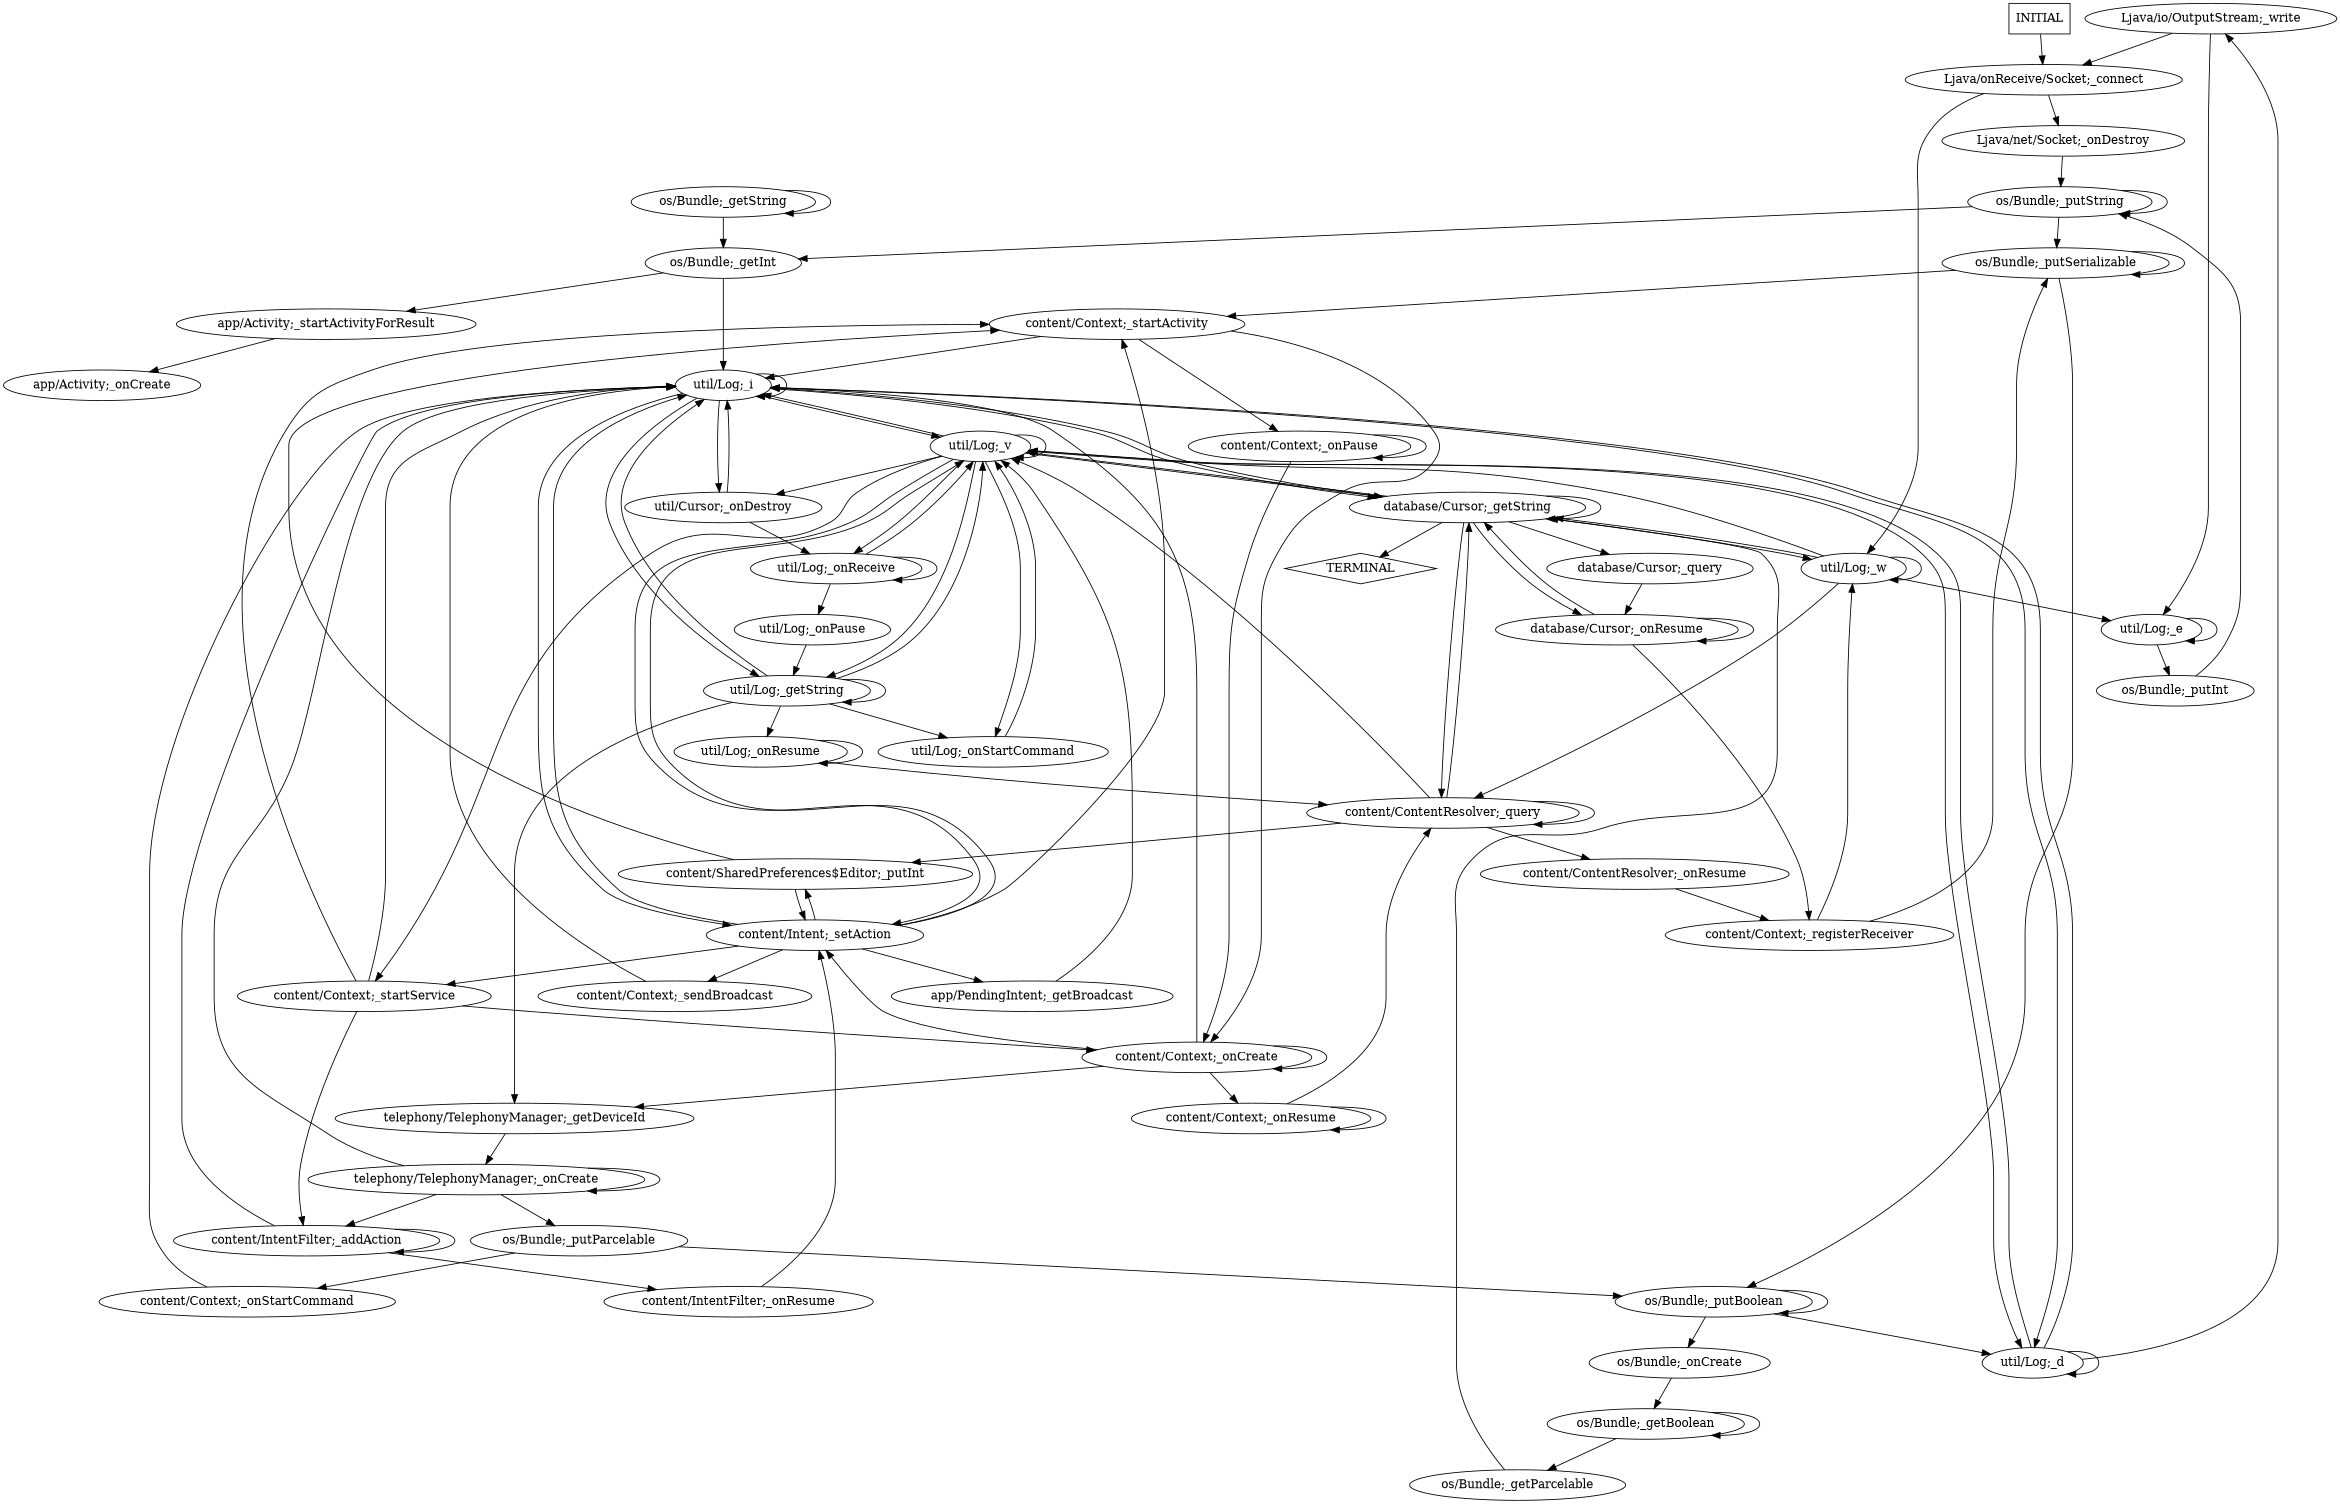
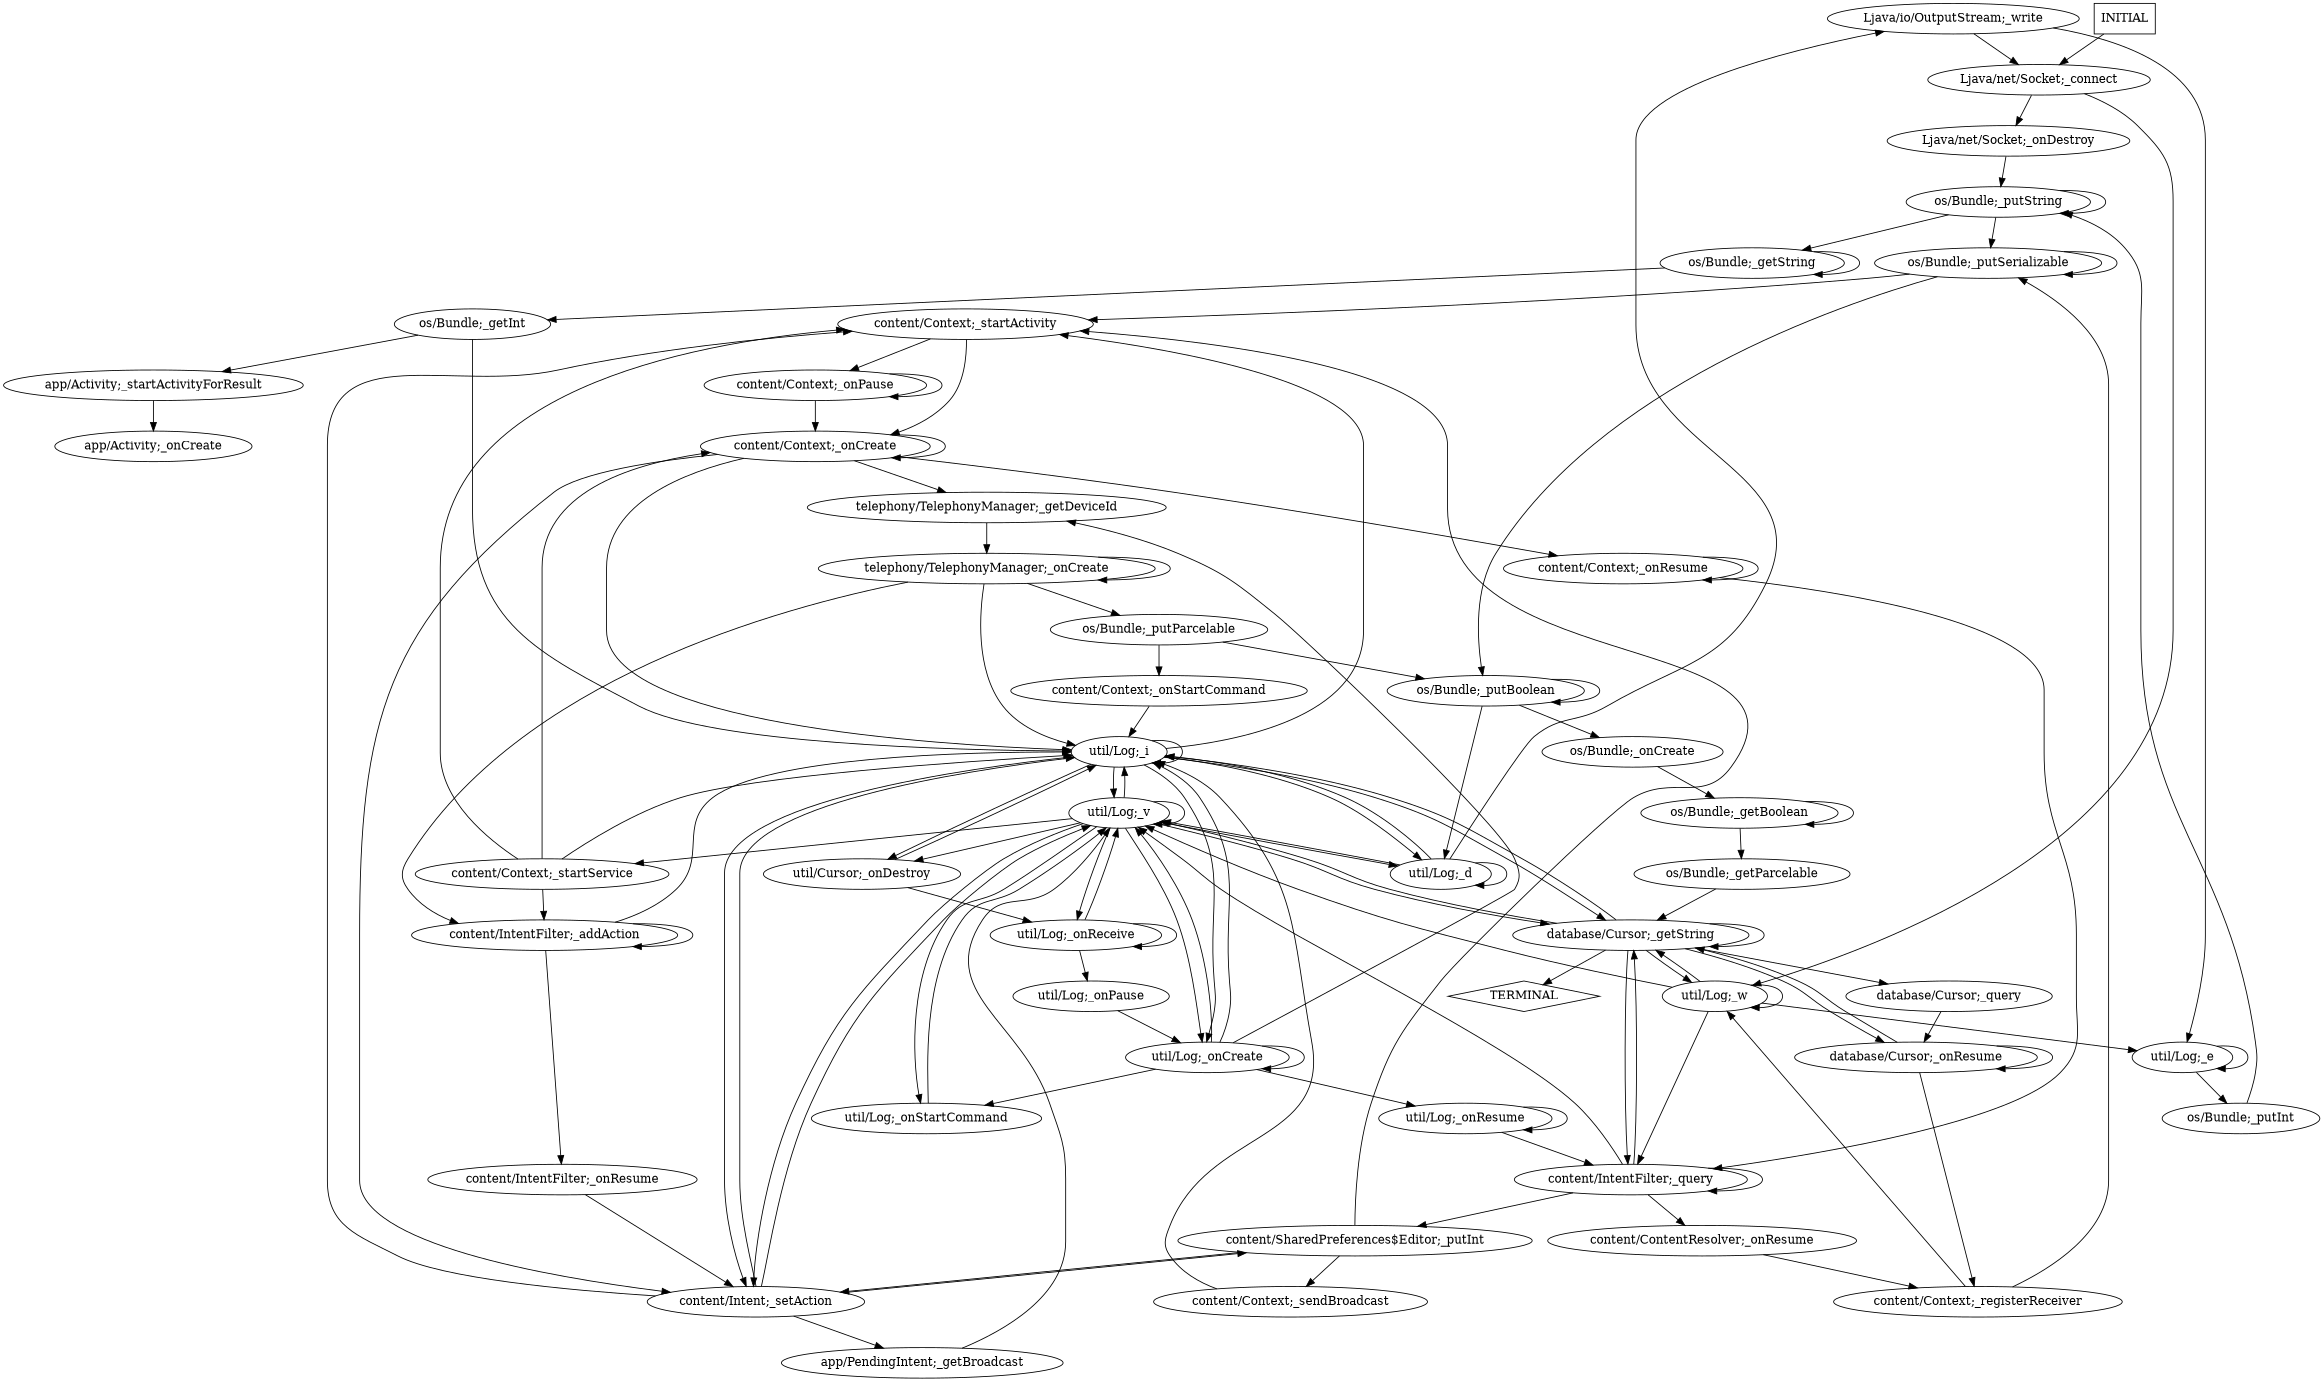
(2044, 80) -> (2039, 80)
(1390, 233) -> (1880, 231)
(908, 357) -> (1364, 499)
(787, 691) -> (1207, 1057)
(1443, 813) -> (1631, 1180)
(749, 964) -> (1326, 1268)
(597, 965) -> none
